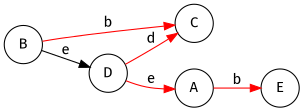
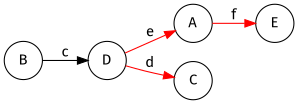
(103, 33) -> none
(66, 50) -> (65, 53)
(237, 80) -> (234, 15)
